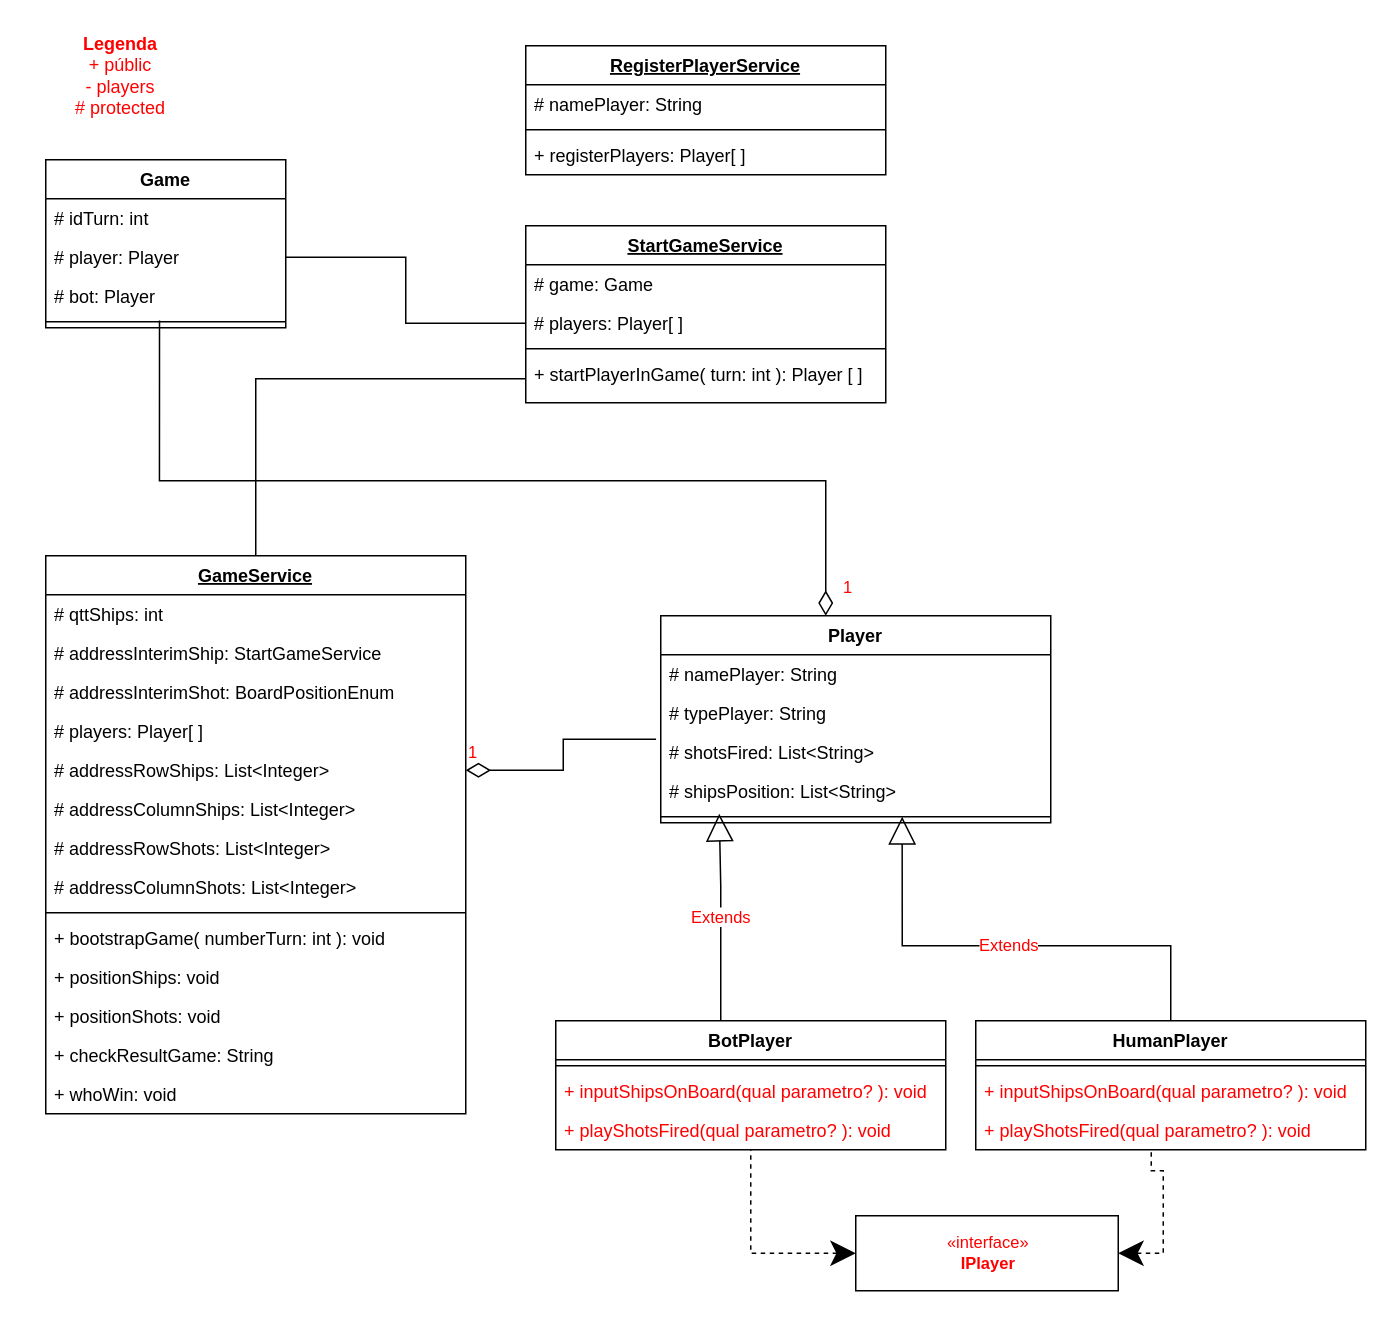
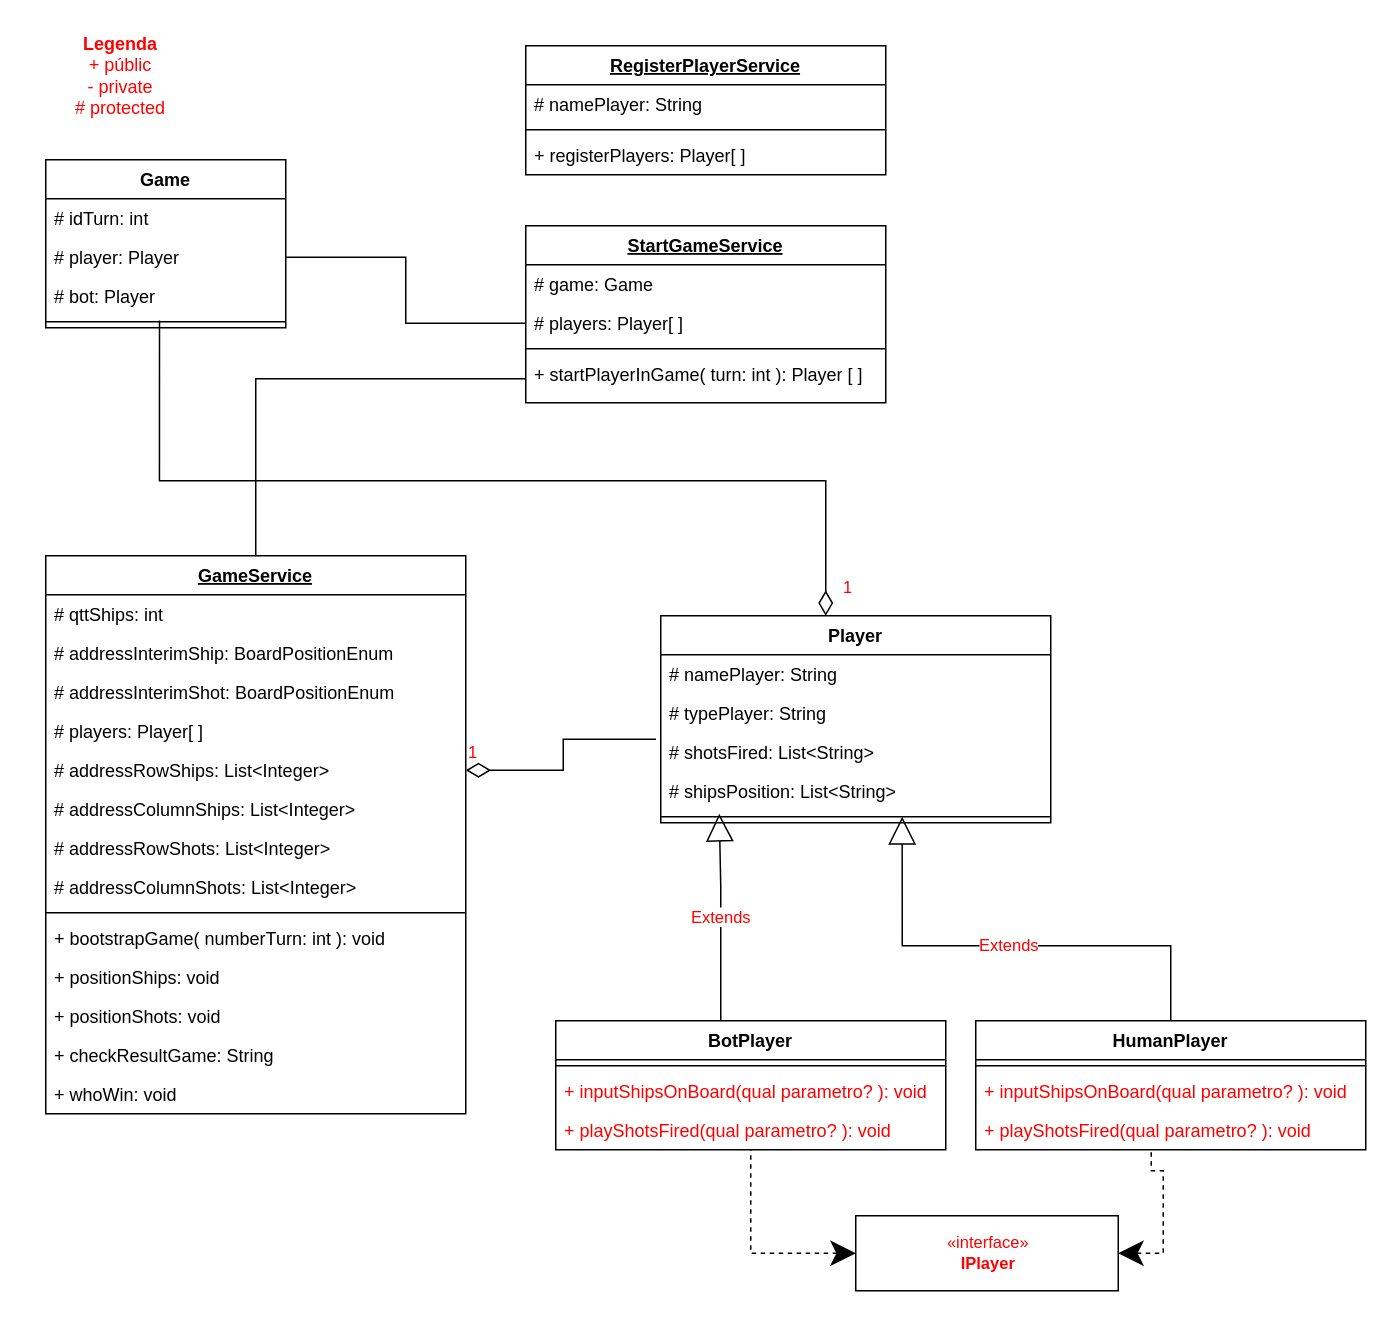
(121, 76) -> (121, 76)
(231, 654) -> (234, 654)
